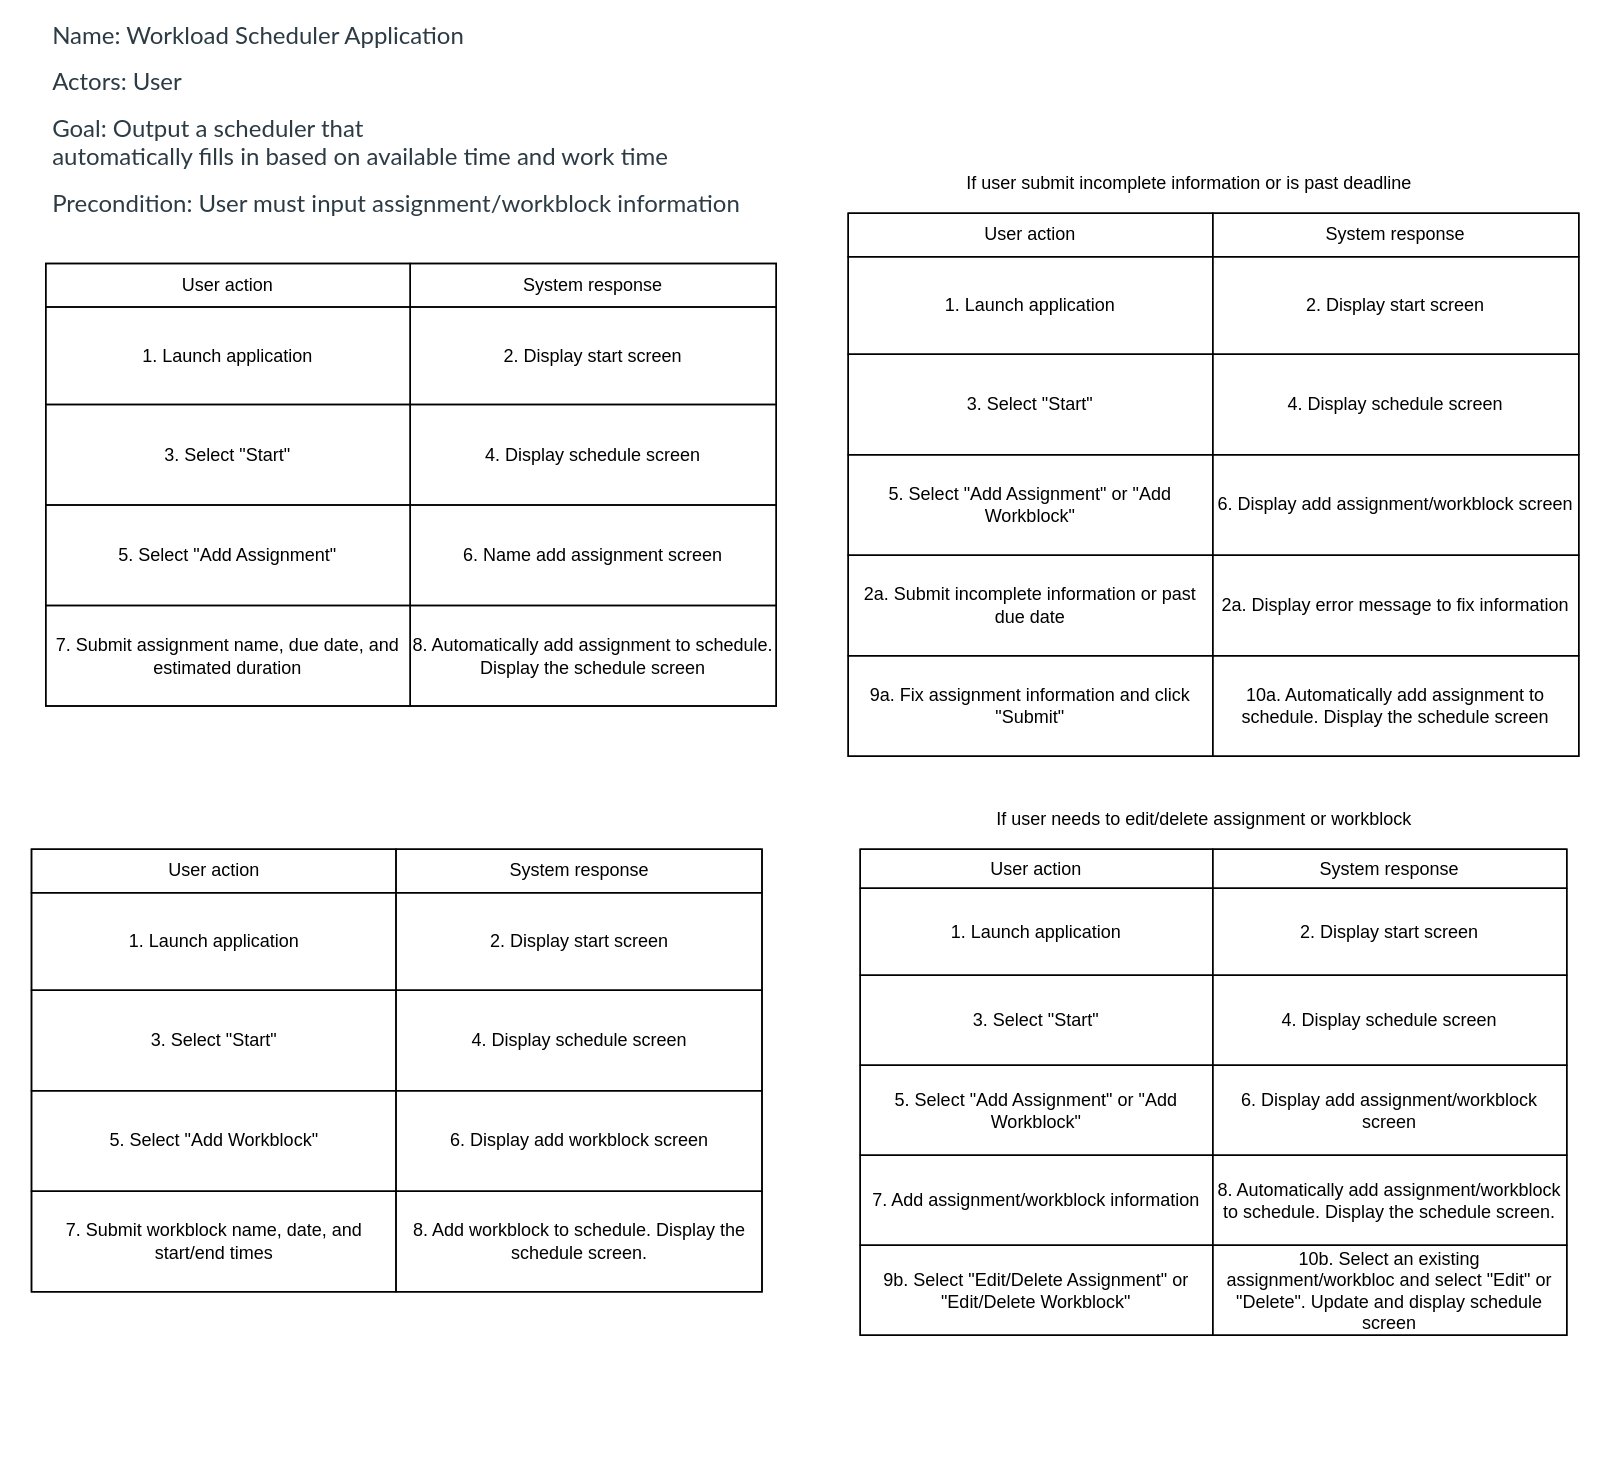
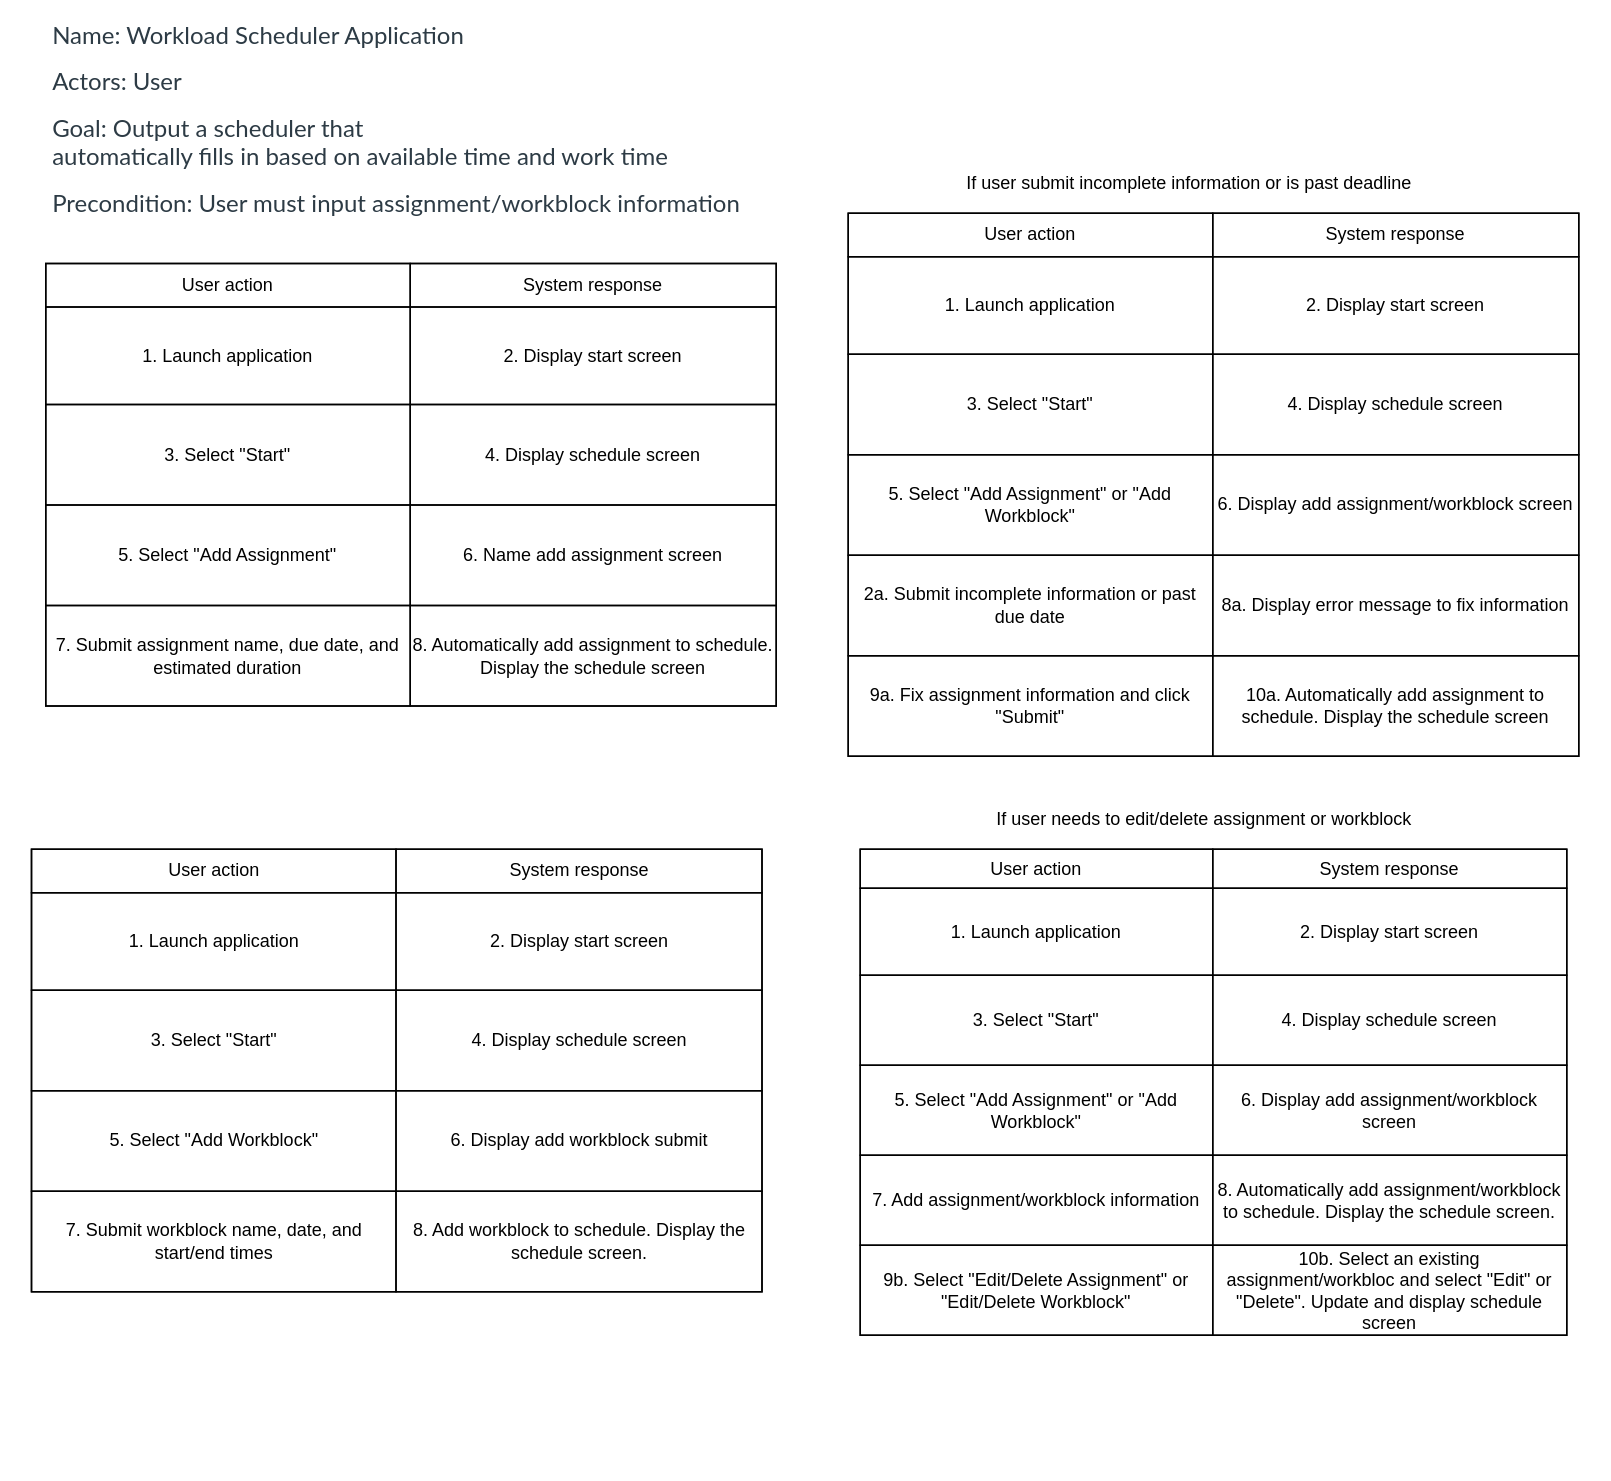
(1396, 605) -> (1396, 605)
(580, 1141) -> (580, 1141)
